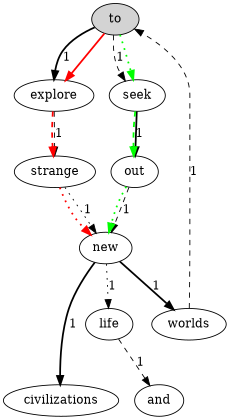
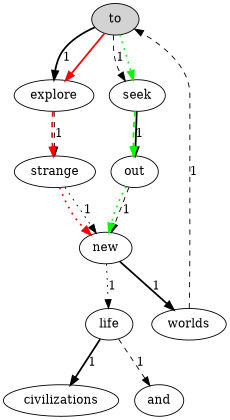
(67, 316) -> (88, 358)
